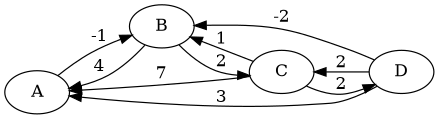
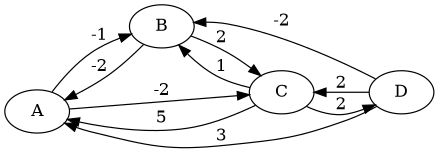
(99, 67) -> (99, 67)
(162, 74) -> (162, 118)
none -> (153, 102)
